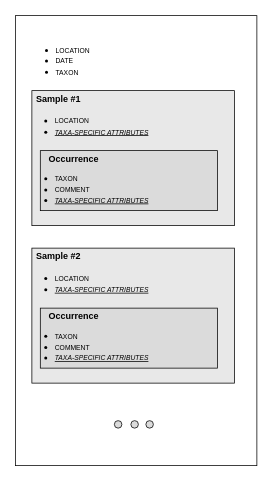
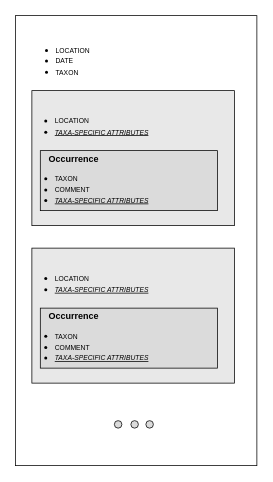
(57, 99) -> none
(57, 256) -> none
